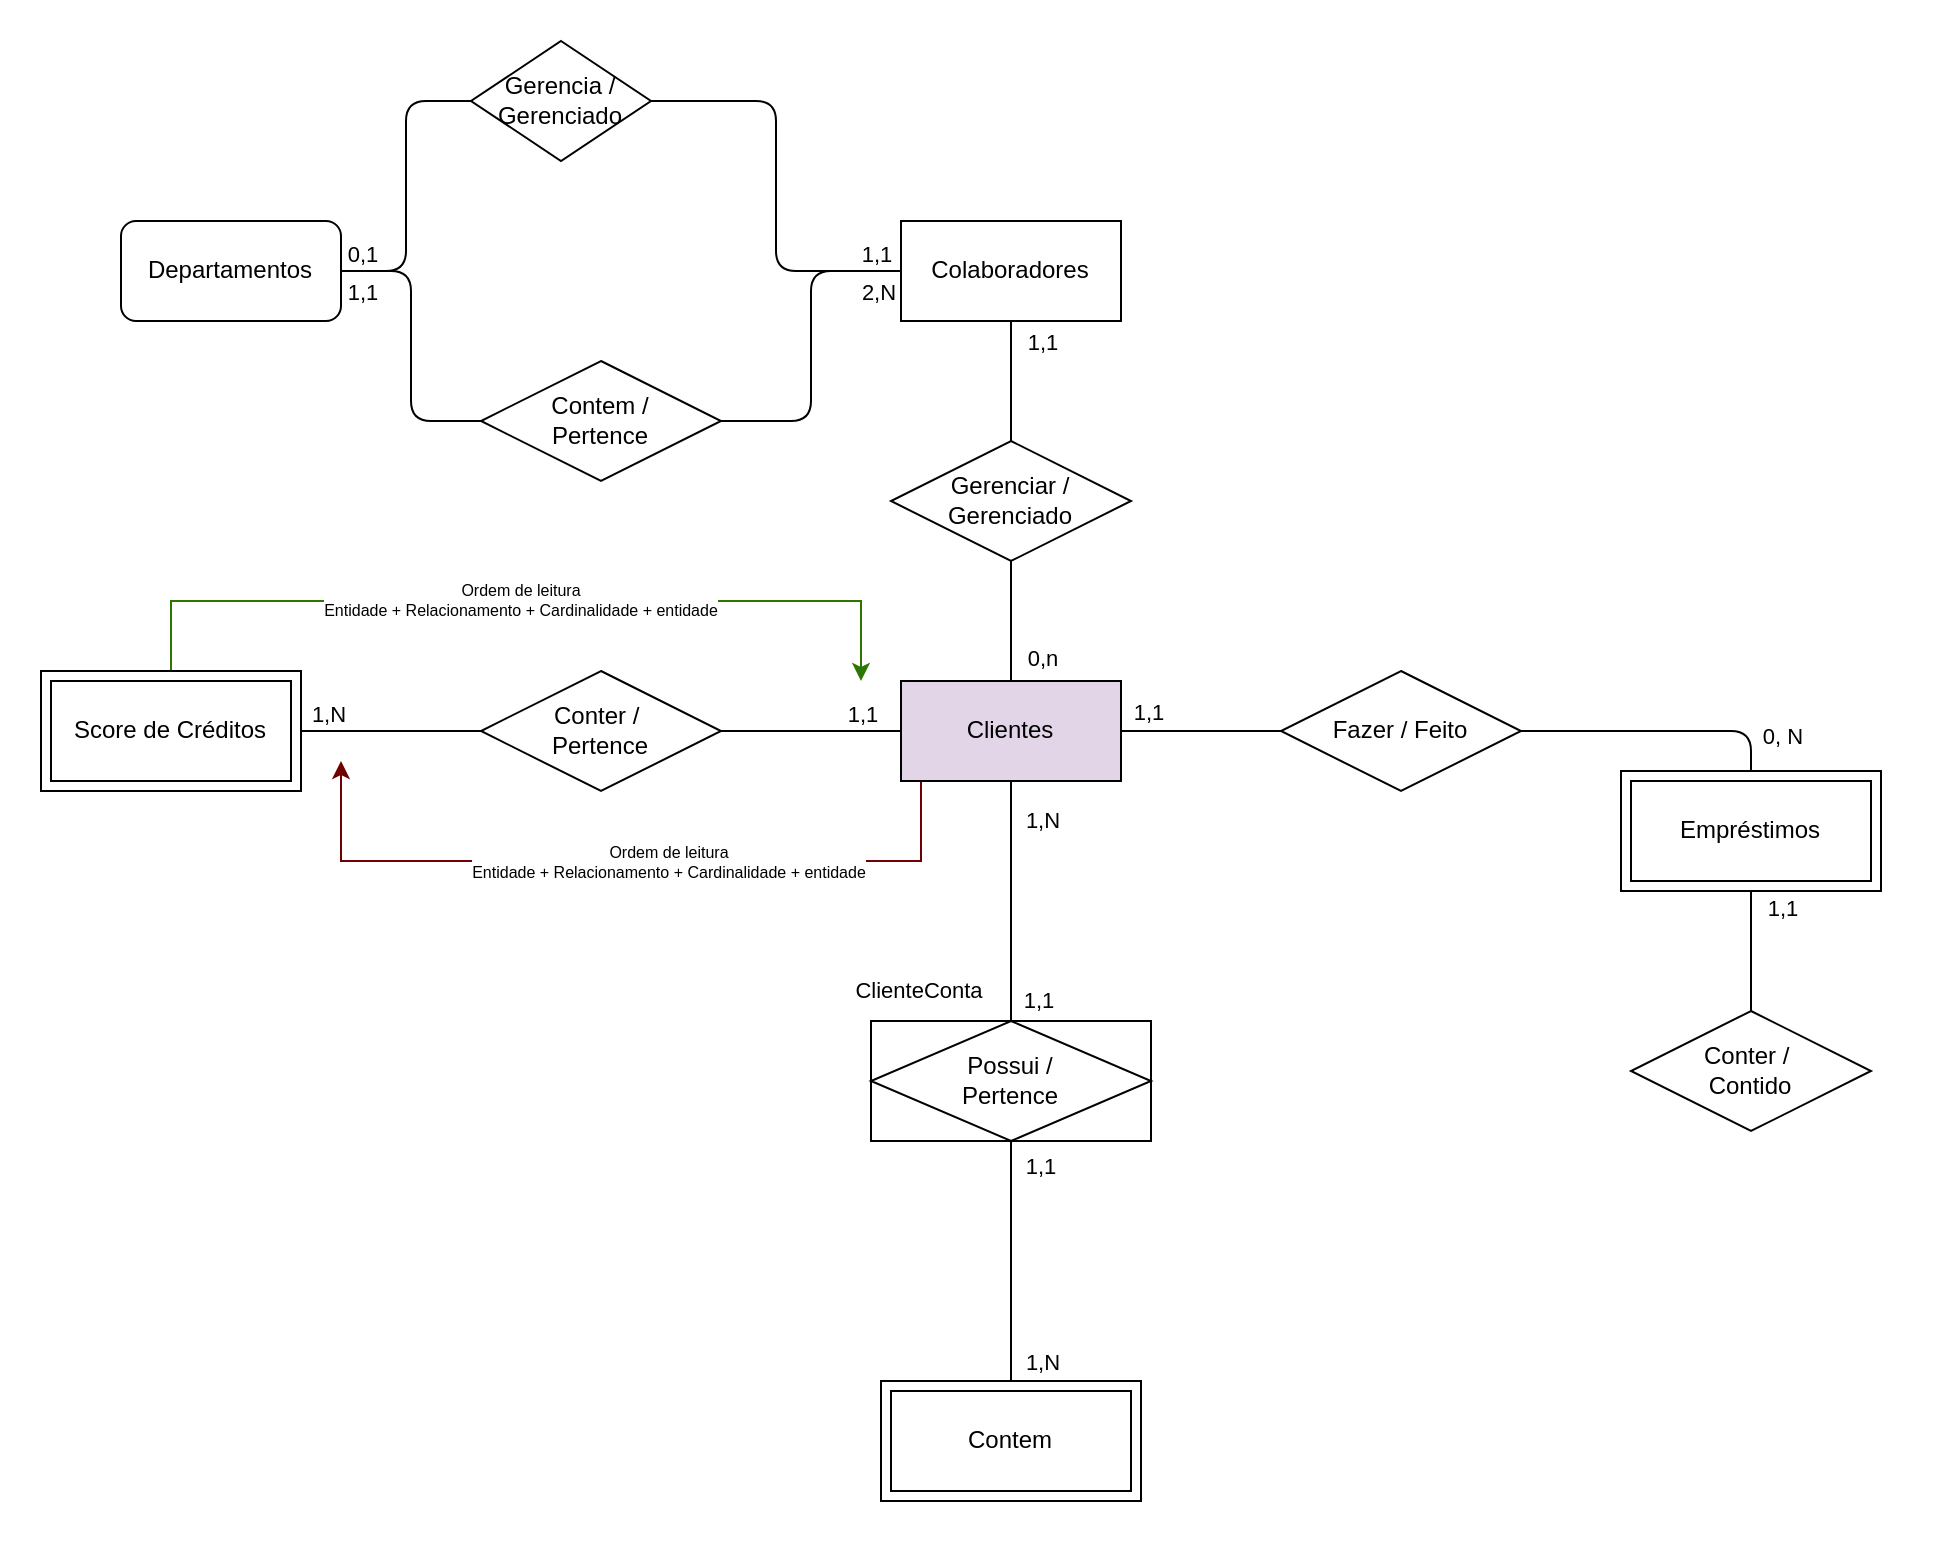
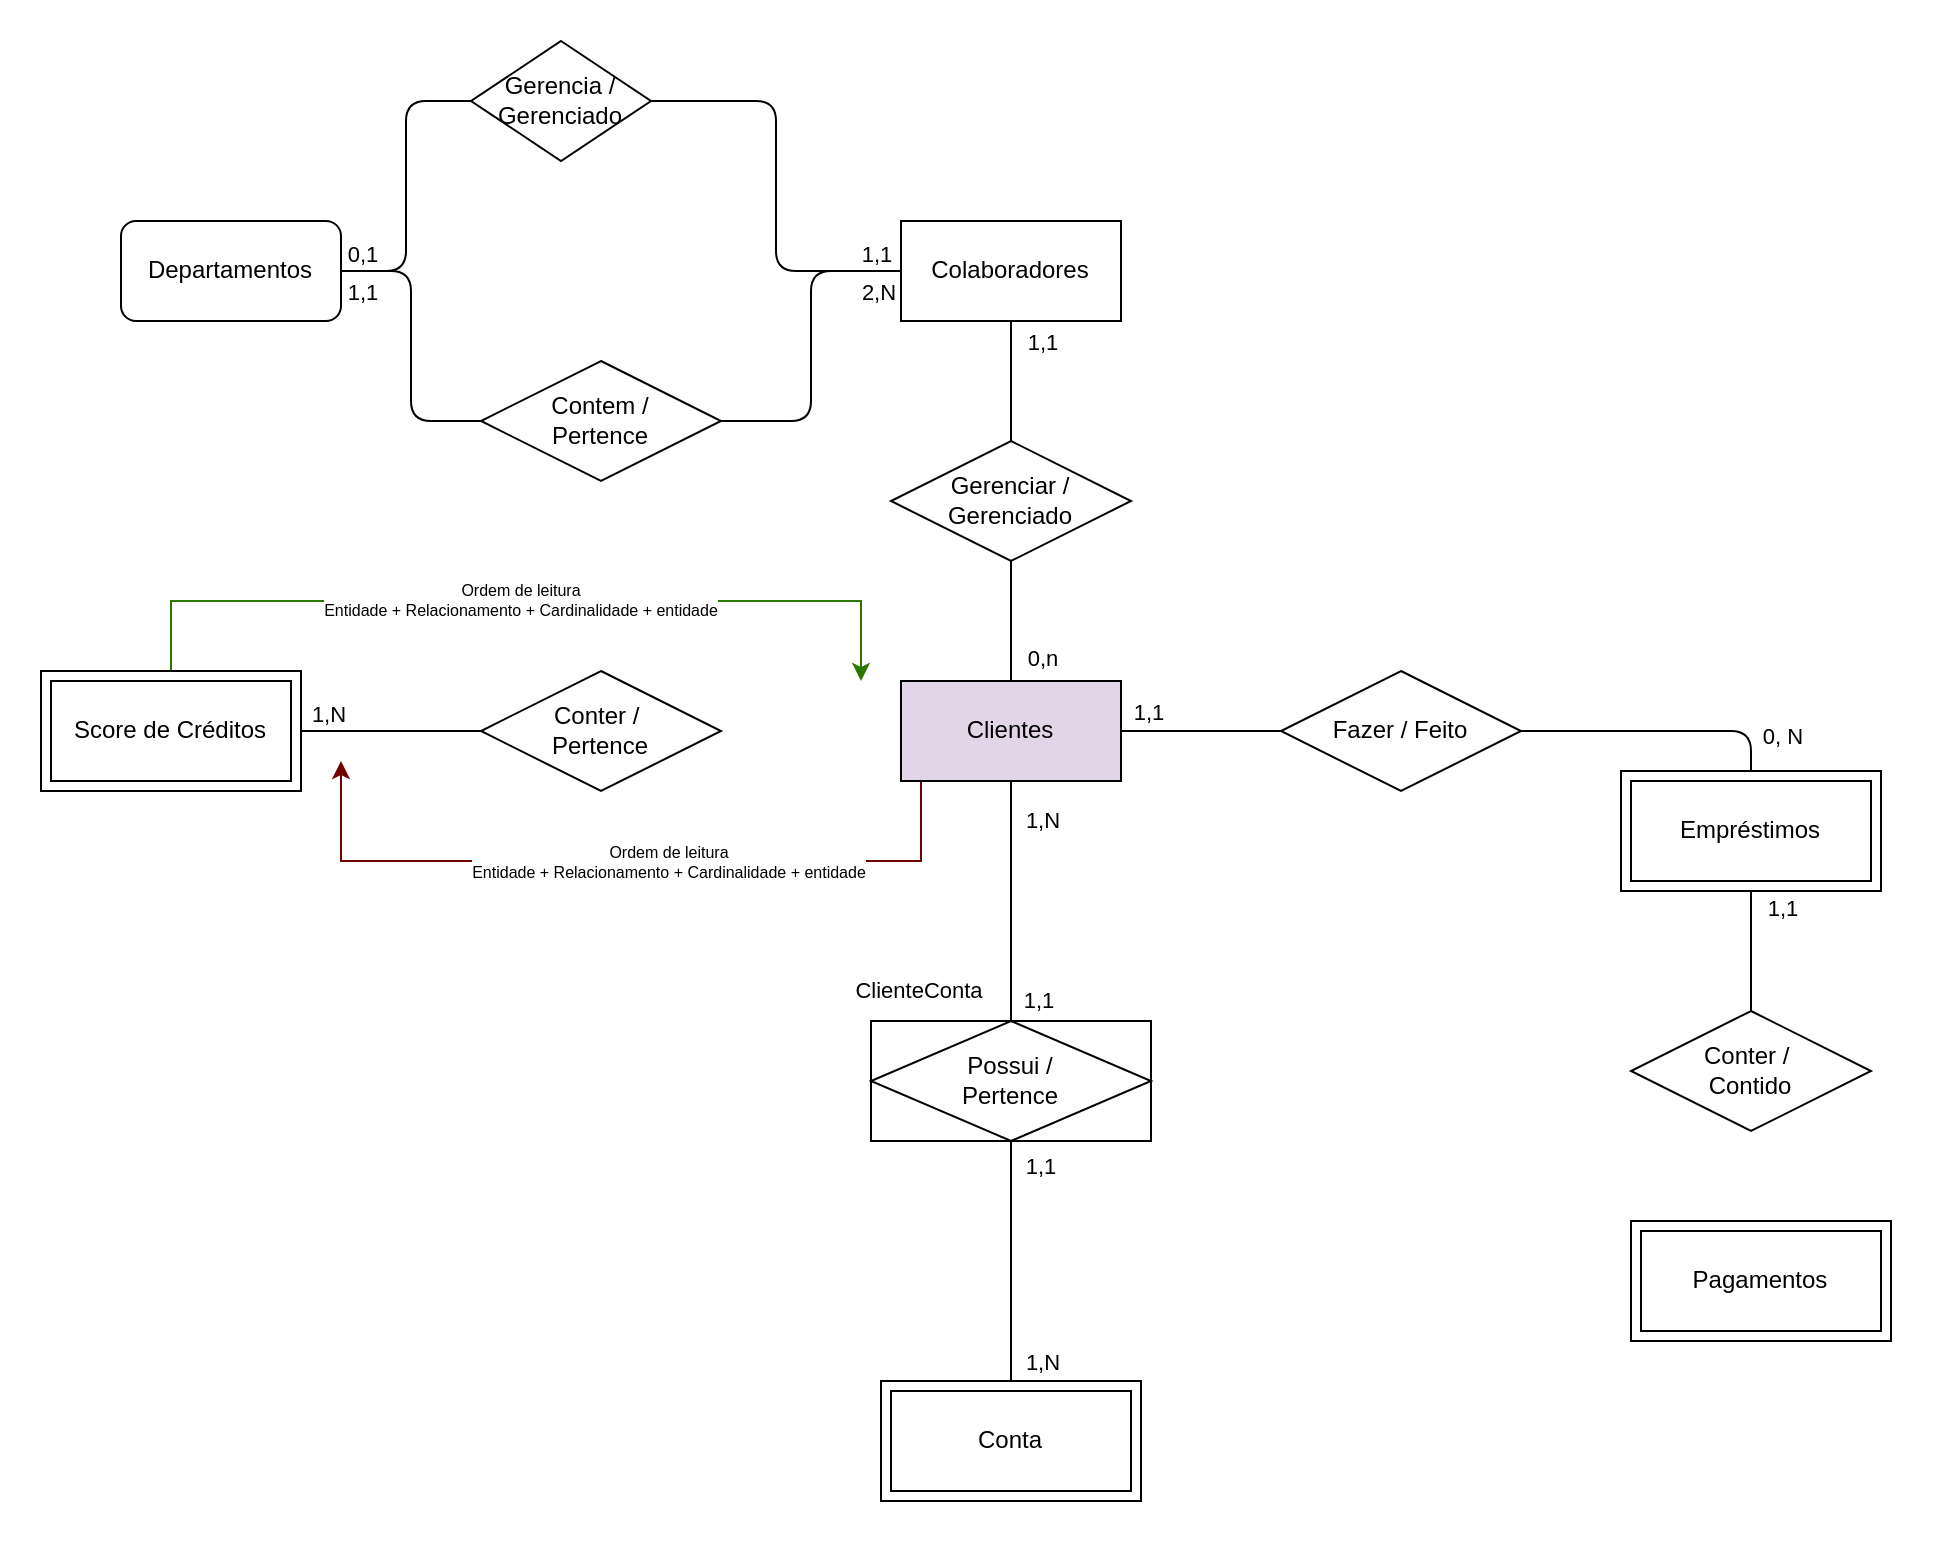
(811, 731) -> none
none -> (1761, 1281)
(1011, 1441) -> (1011, 1441)
